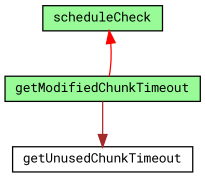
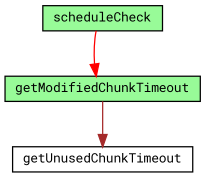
(111, 60) -> (94, 47)
